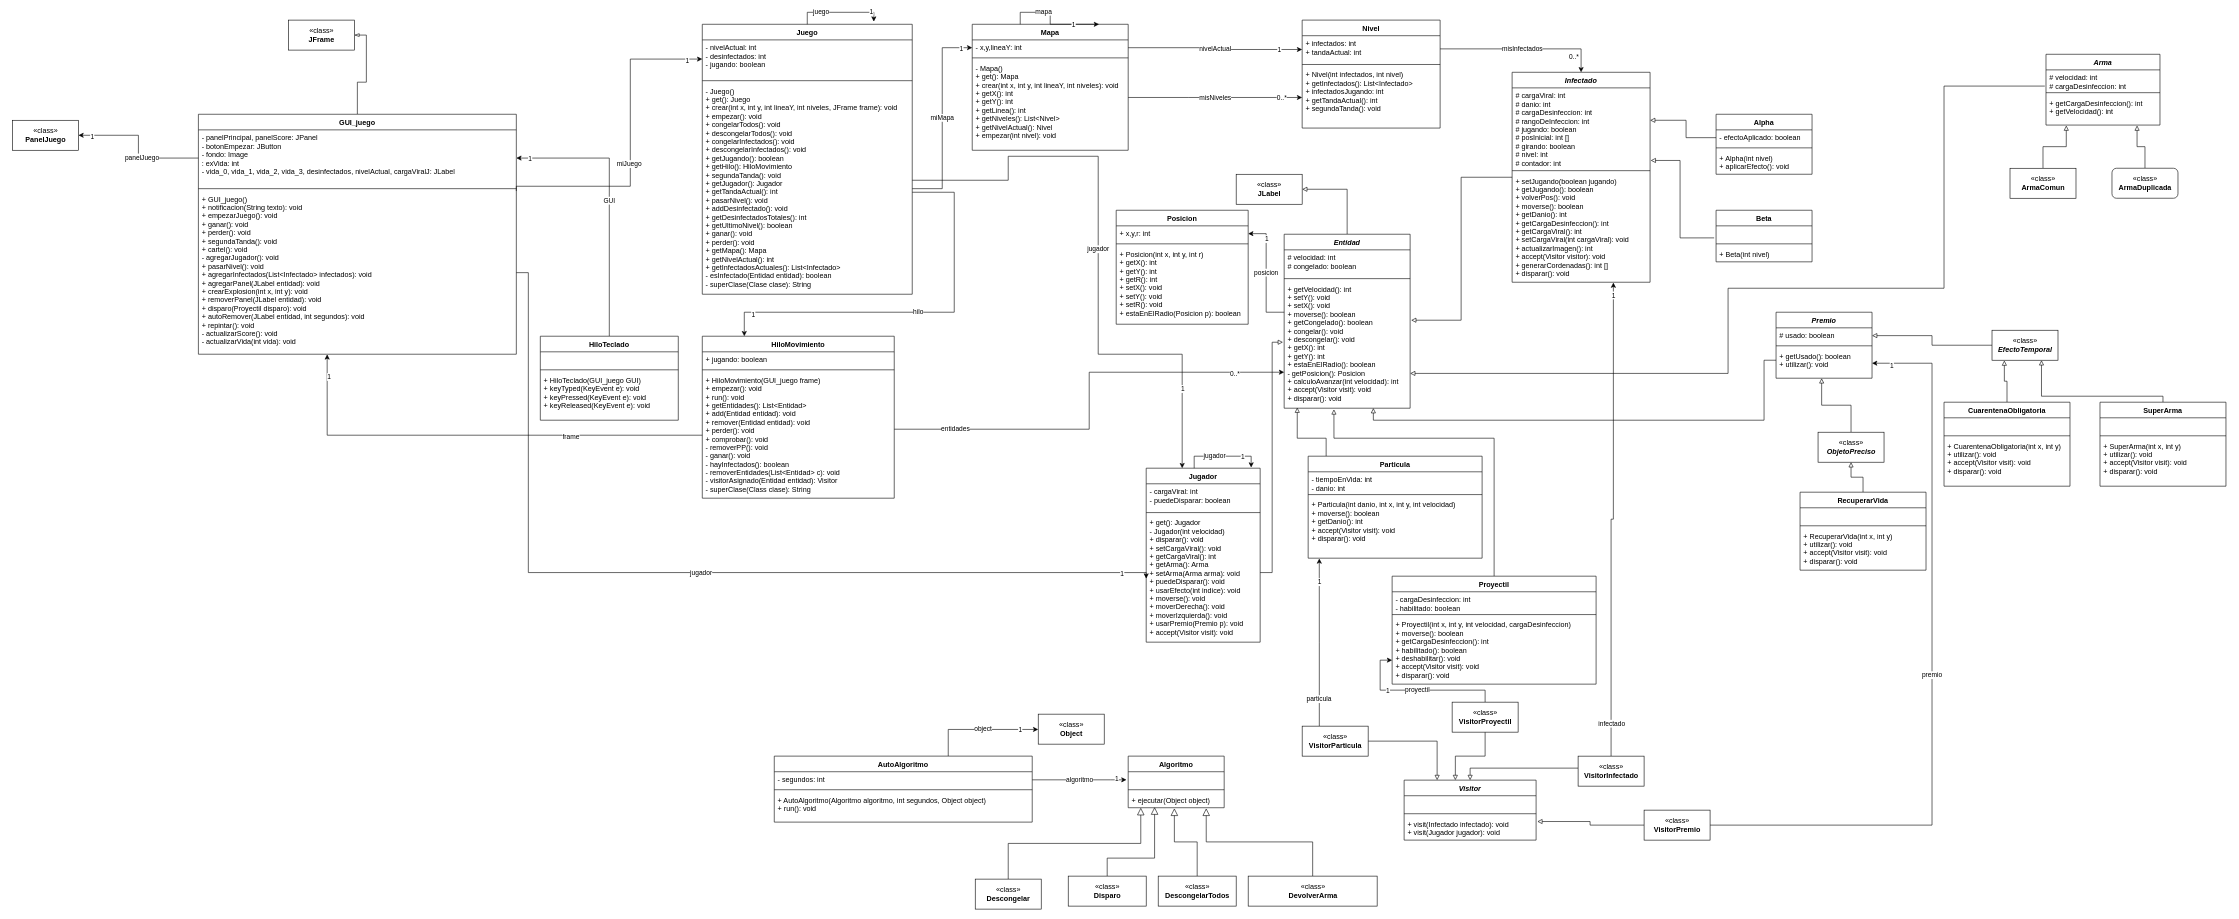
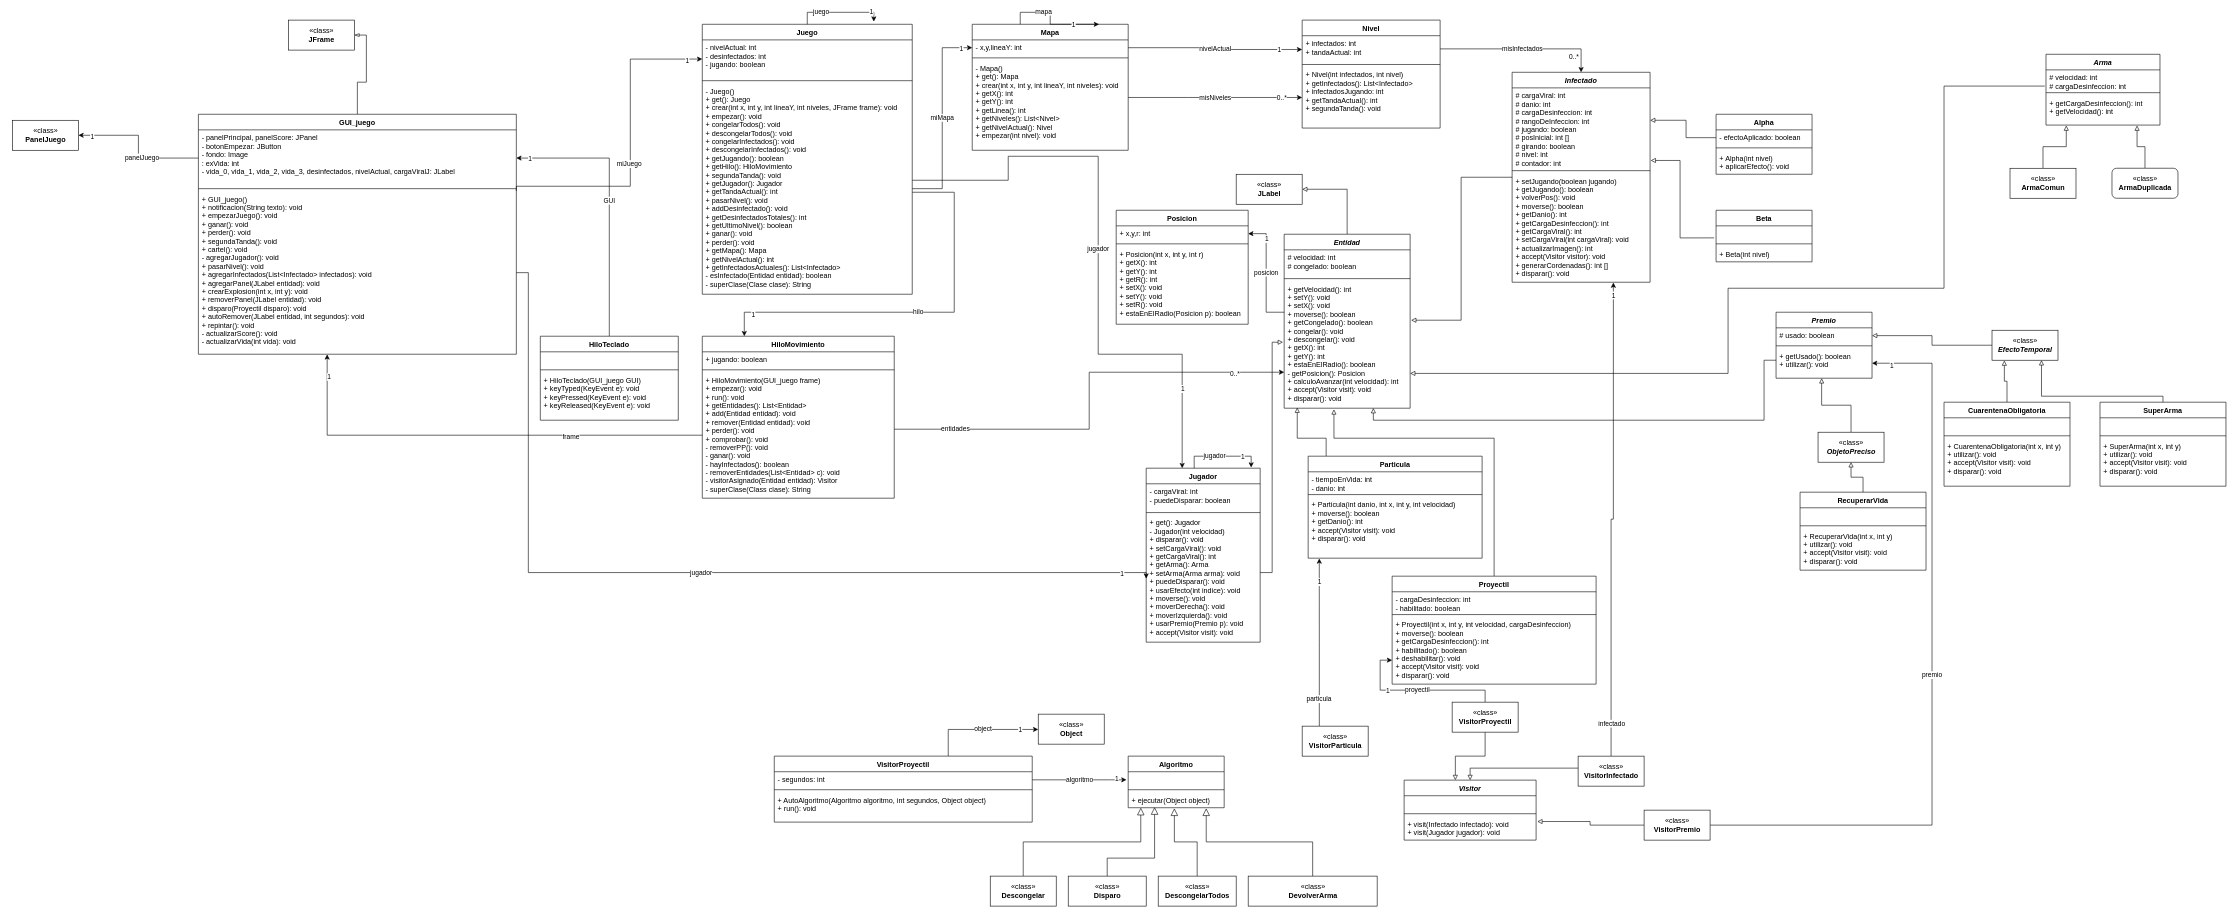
(1419, 741) -> none
(903, 764) -> (903, 764)
(1008, 894) -> (1023, 891)
